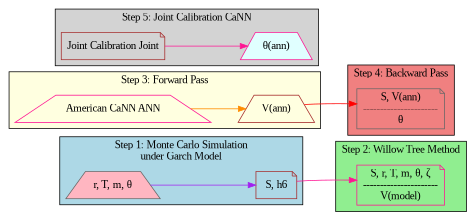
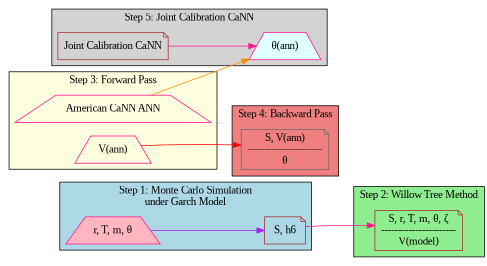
(113, 46) -> (113, 46)
(214, 109) -> (196, 78)
(276, 109) -> (113, 150)
(113, 185) -> (113, 230)
(401, 185) -> (419, 230)
